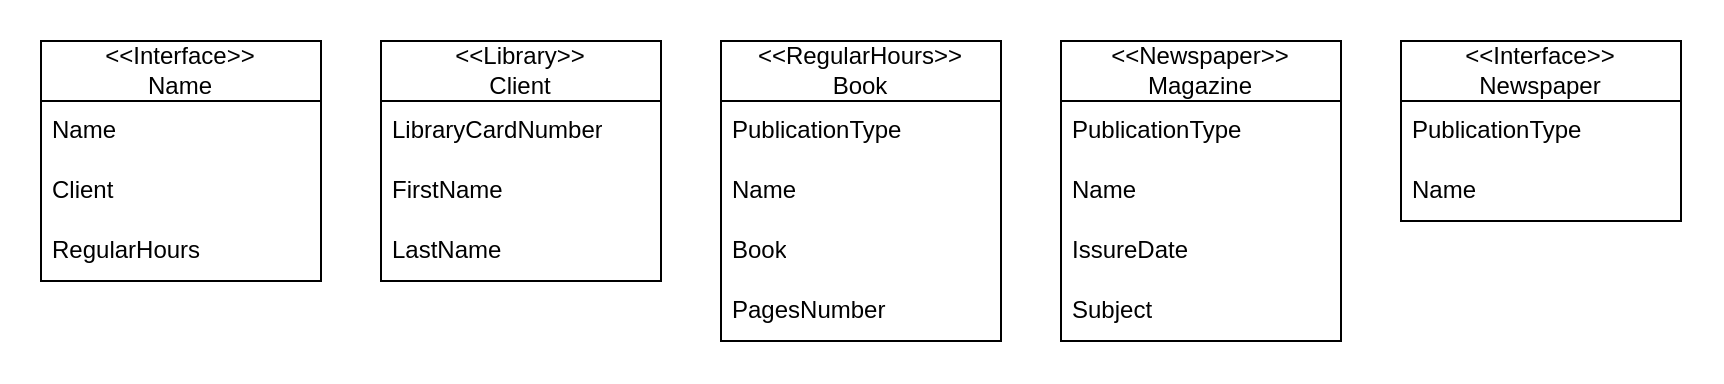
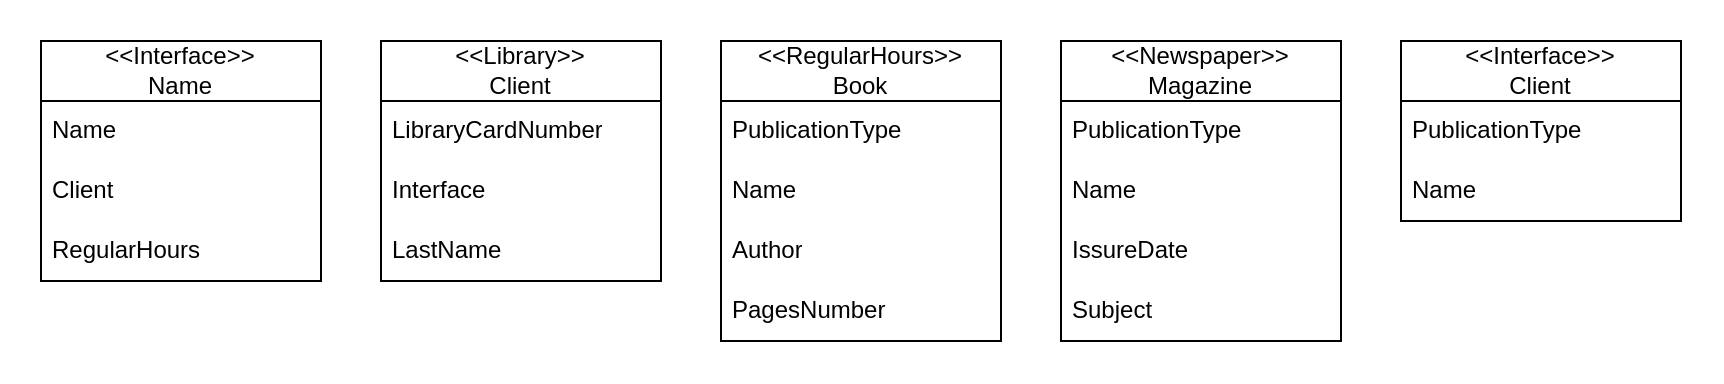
(1541, 71) -> (1541, 71)
(450, 191) -> (453, 191)
(760, 251) -> (773, 251)
